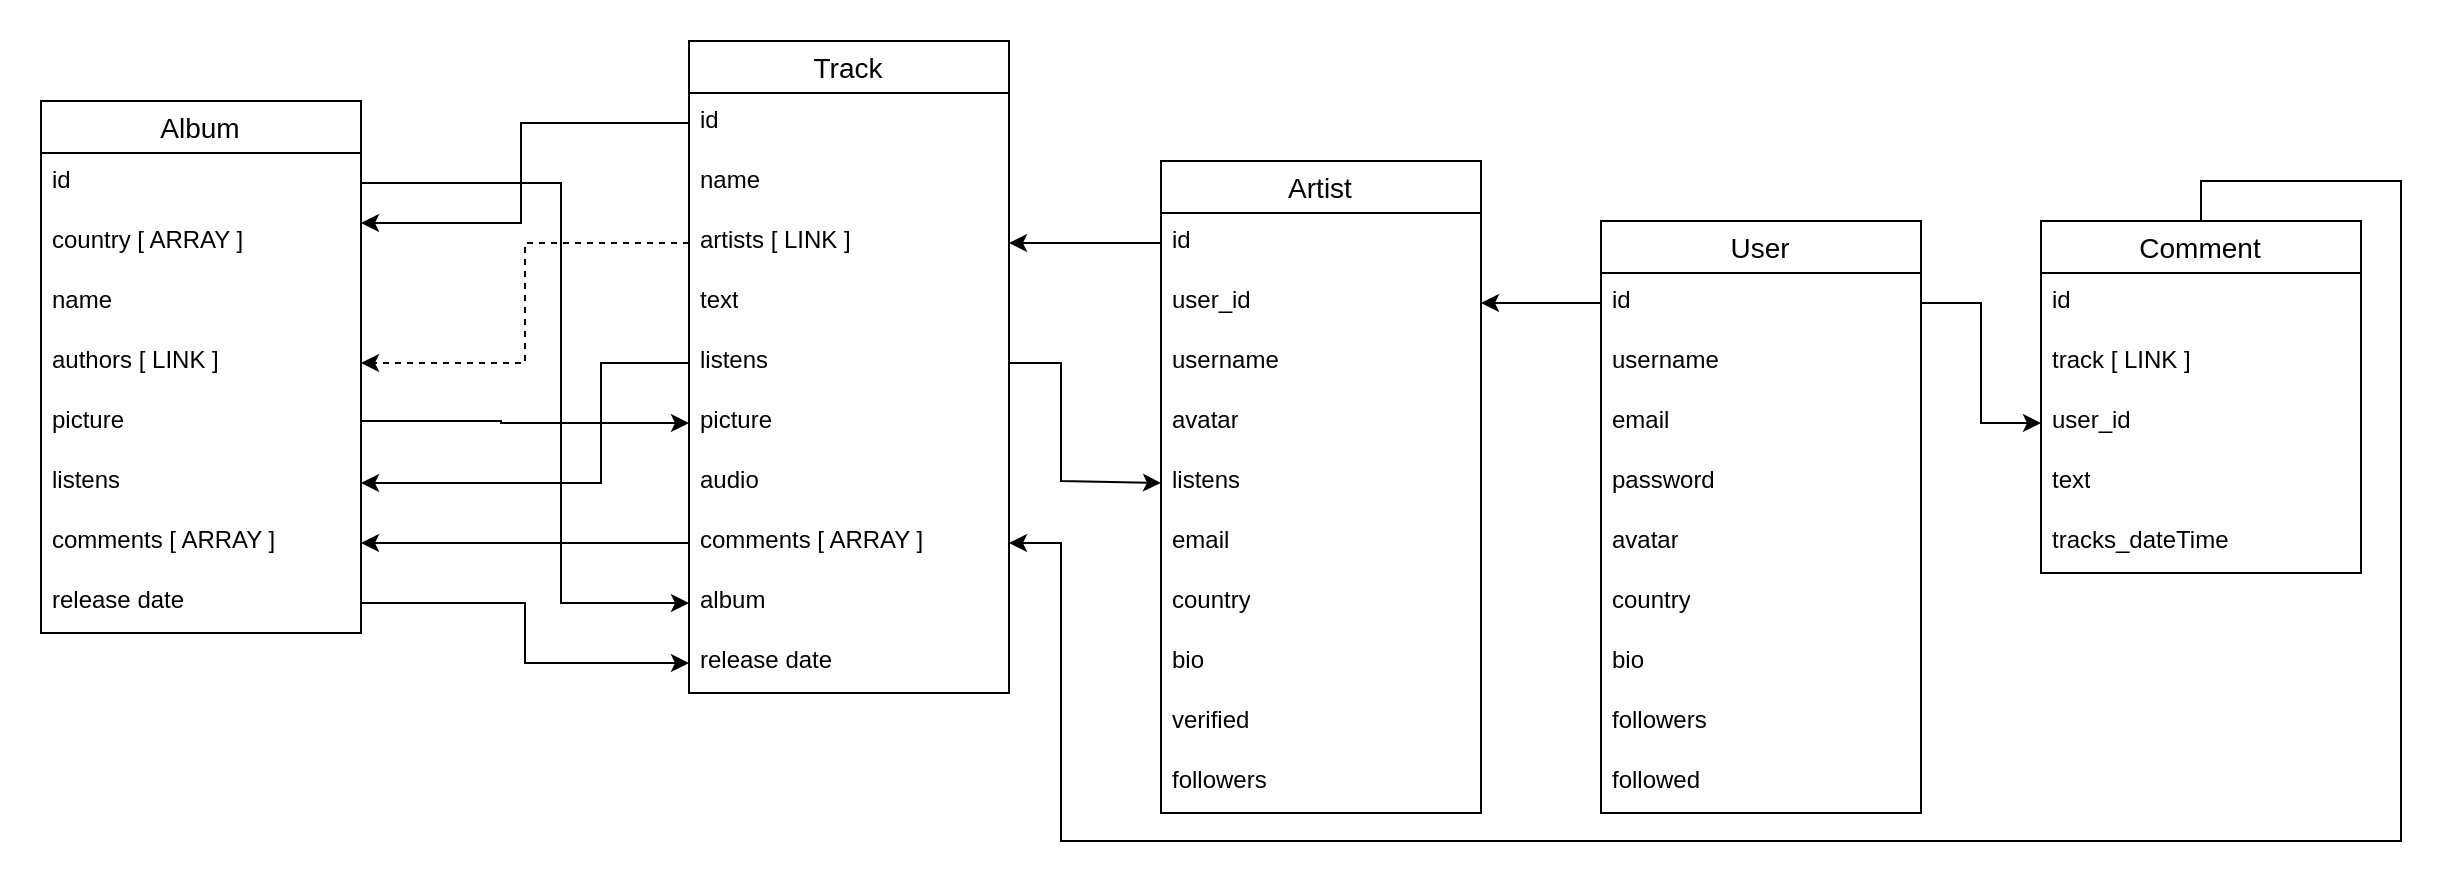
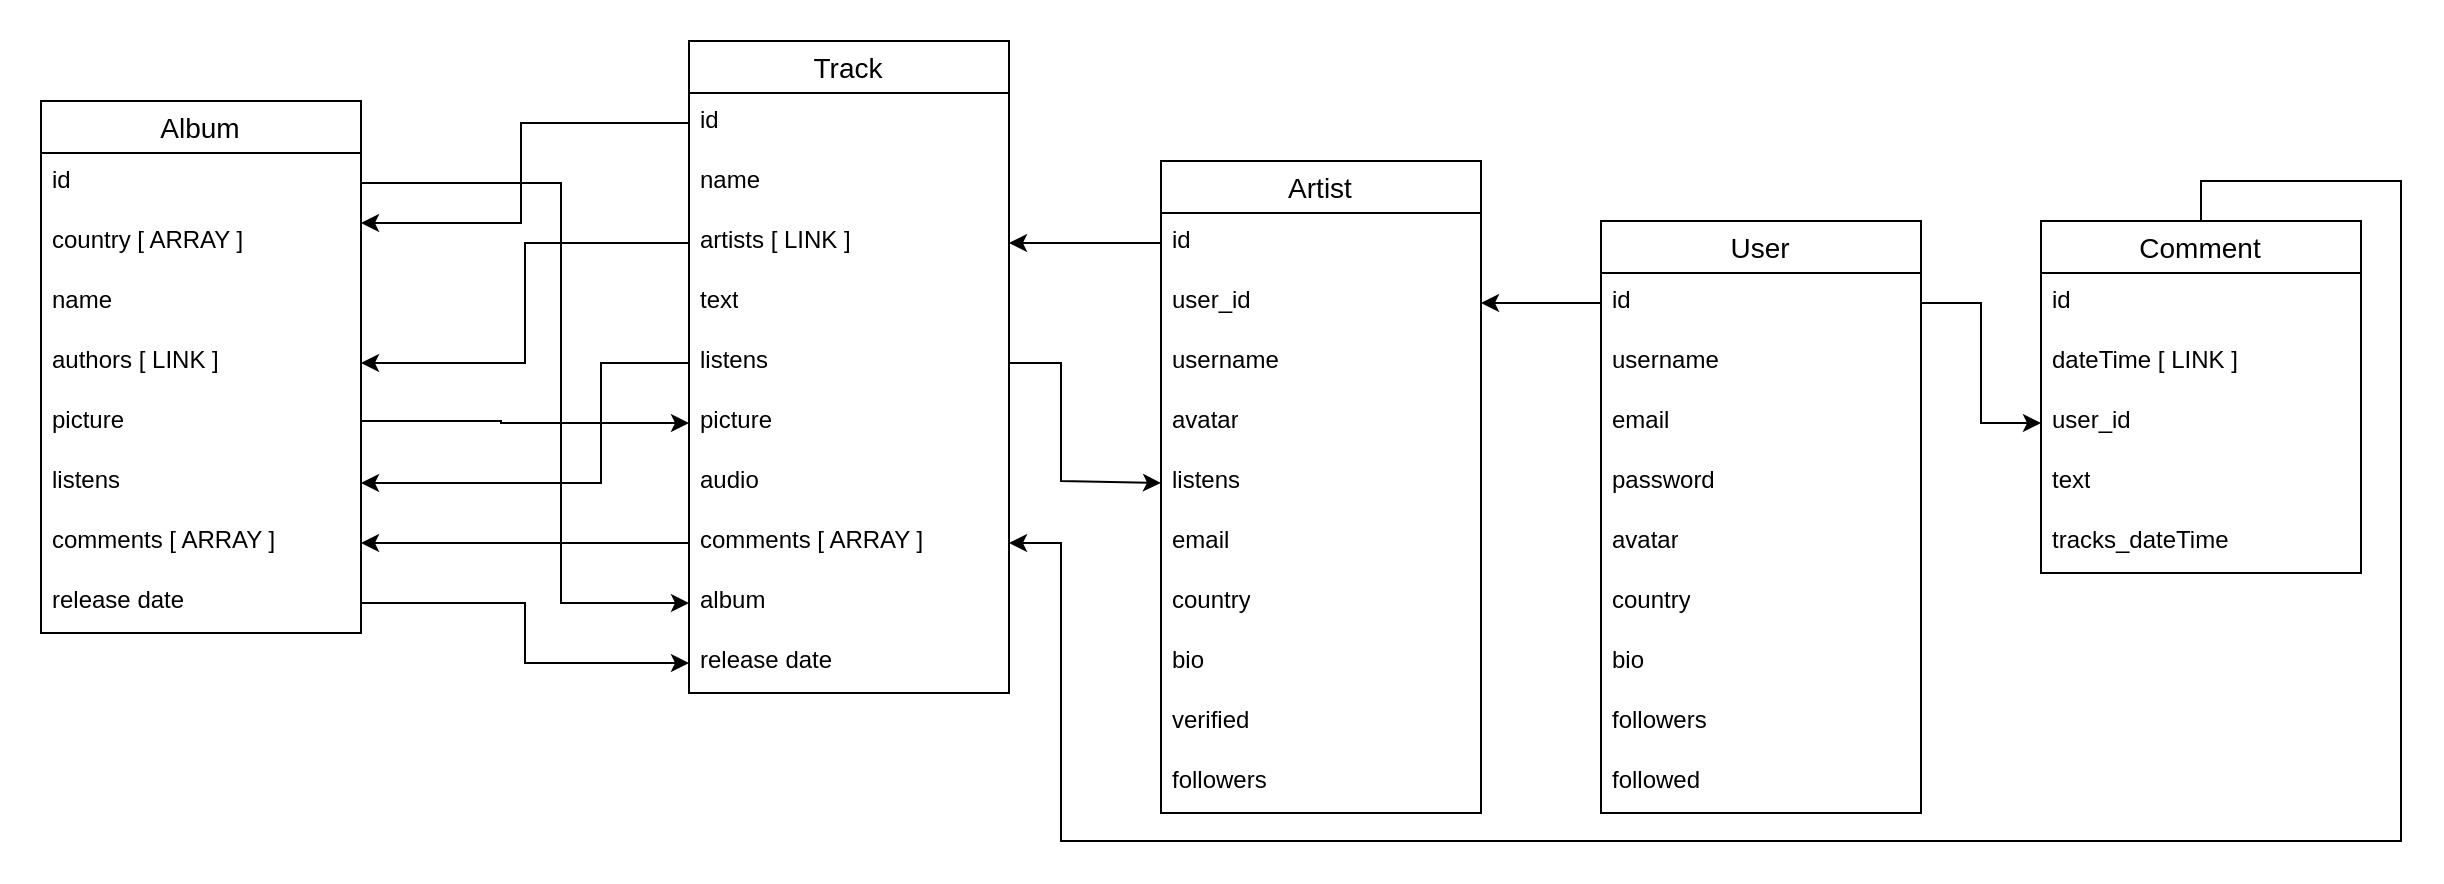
(525, 361) -> (525, 361)
(2138, 361) -> (2155, 361)
